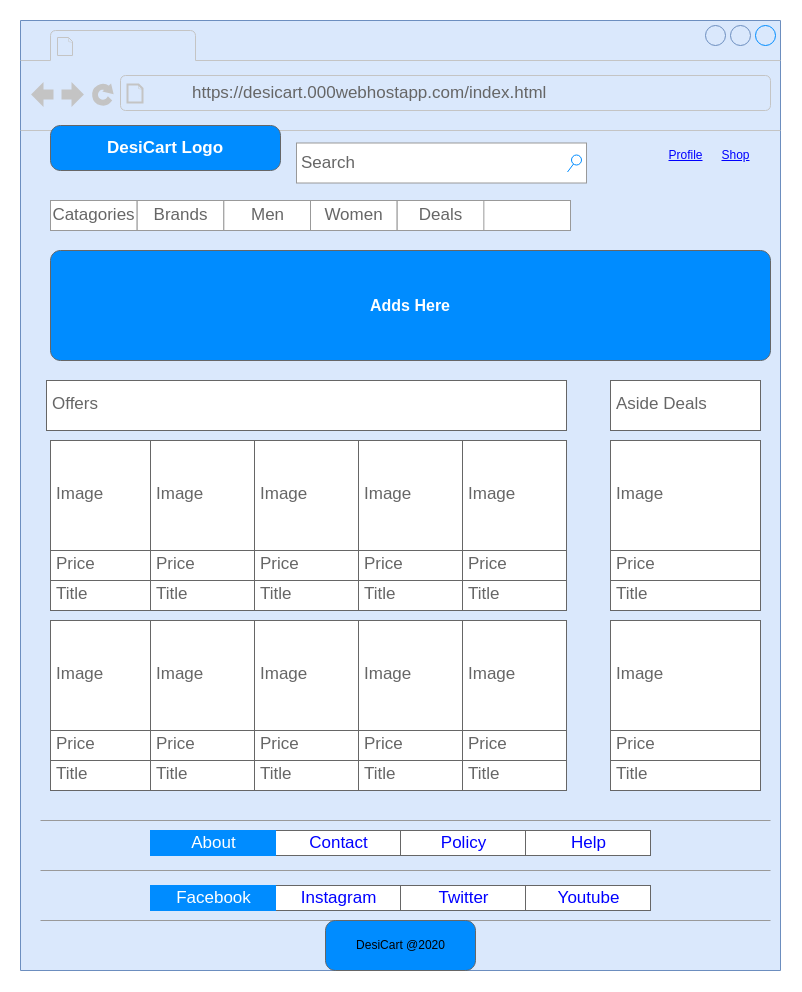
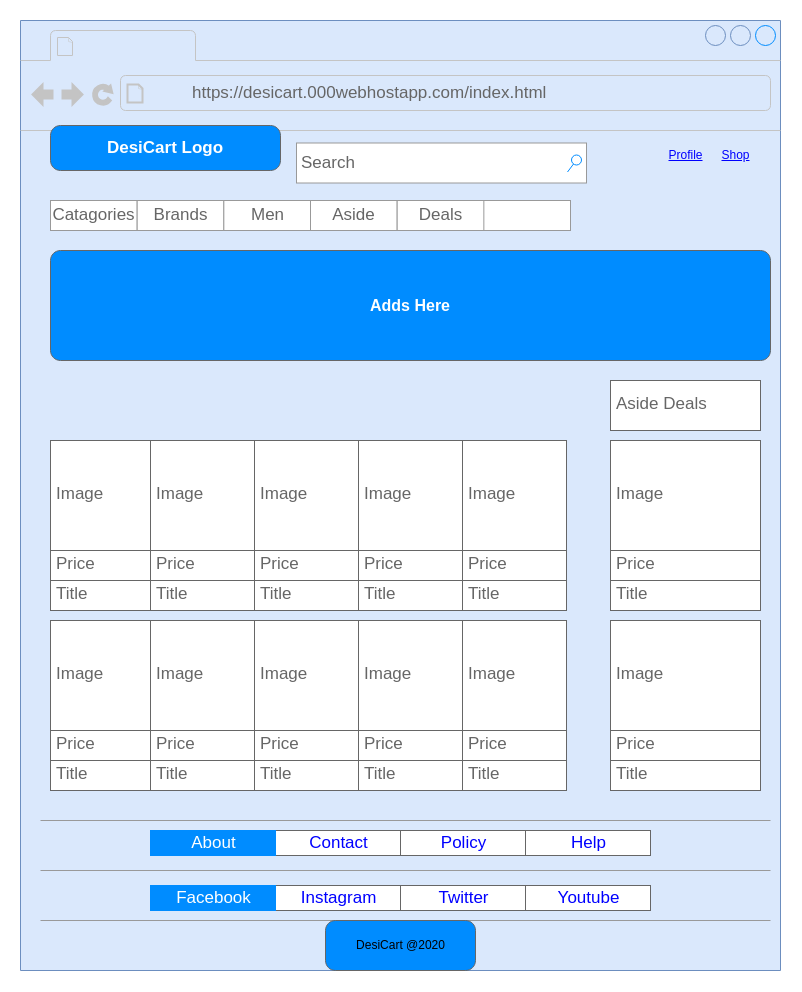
(354, 216) -> (354, 216)
(307, 406) -> none
